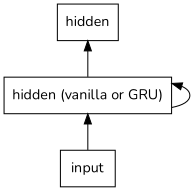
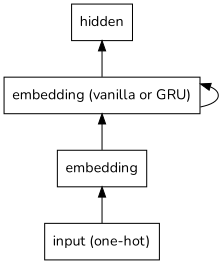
(88, 95) -> (102, 95)
(88, 169) -> (102, 169)
none -> (102, 242)
